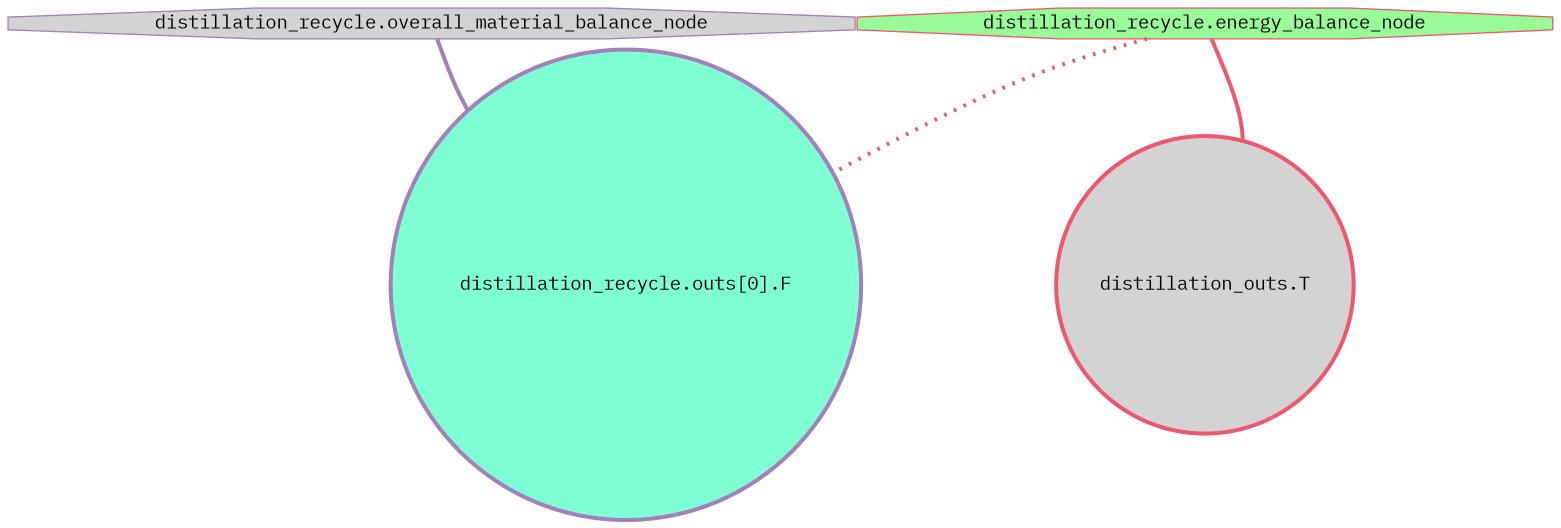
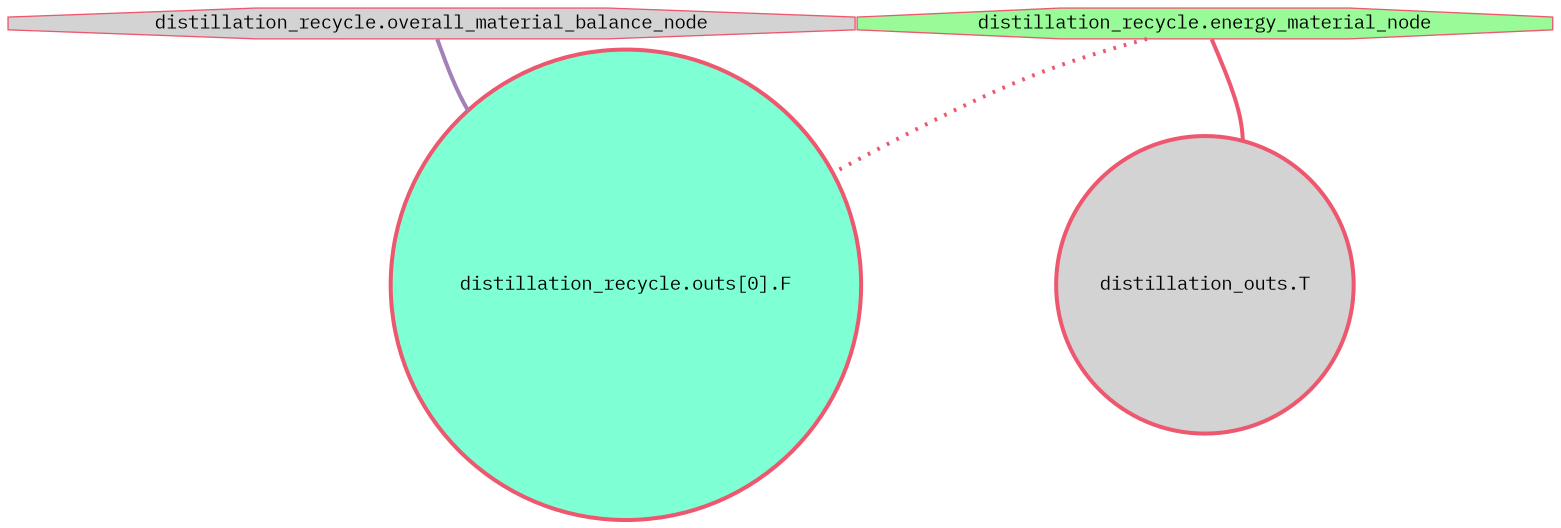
(432, 23) -> (432, 23)
(1205, 23) -> (1205, 23)
(626, 285) -> (626, 285)
